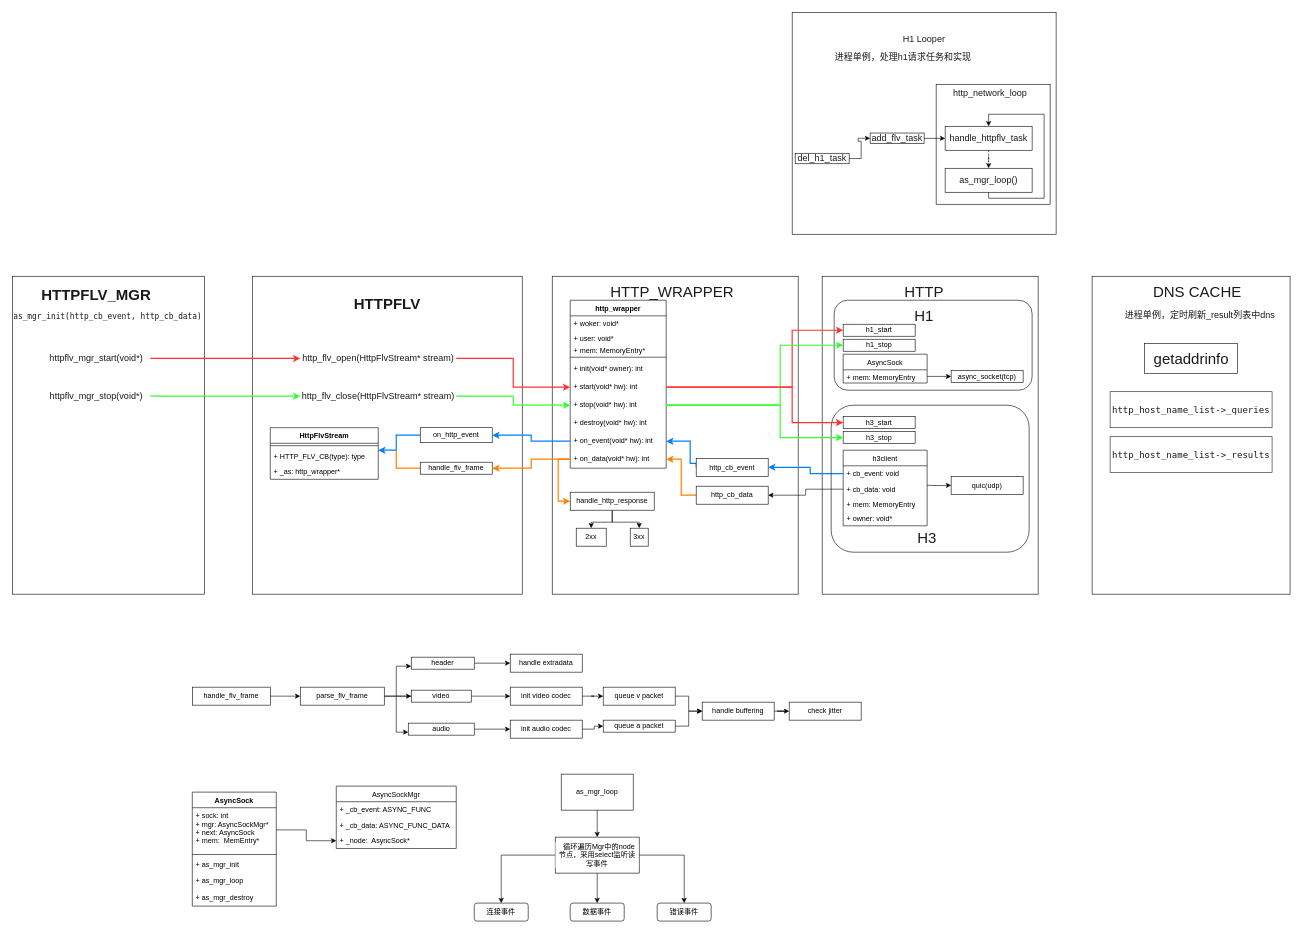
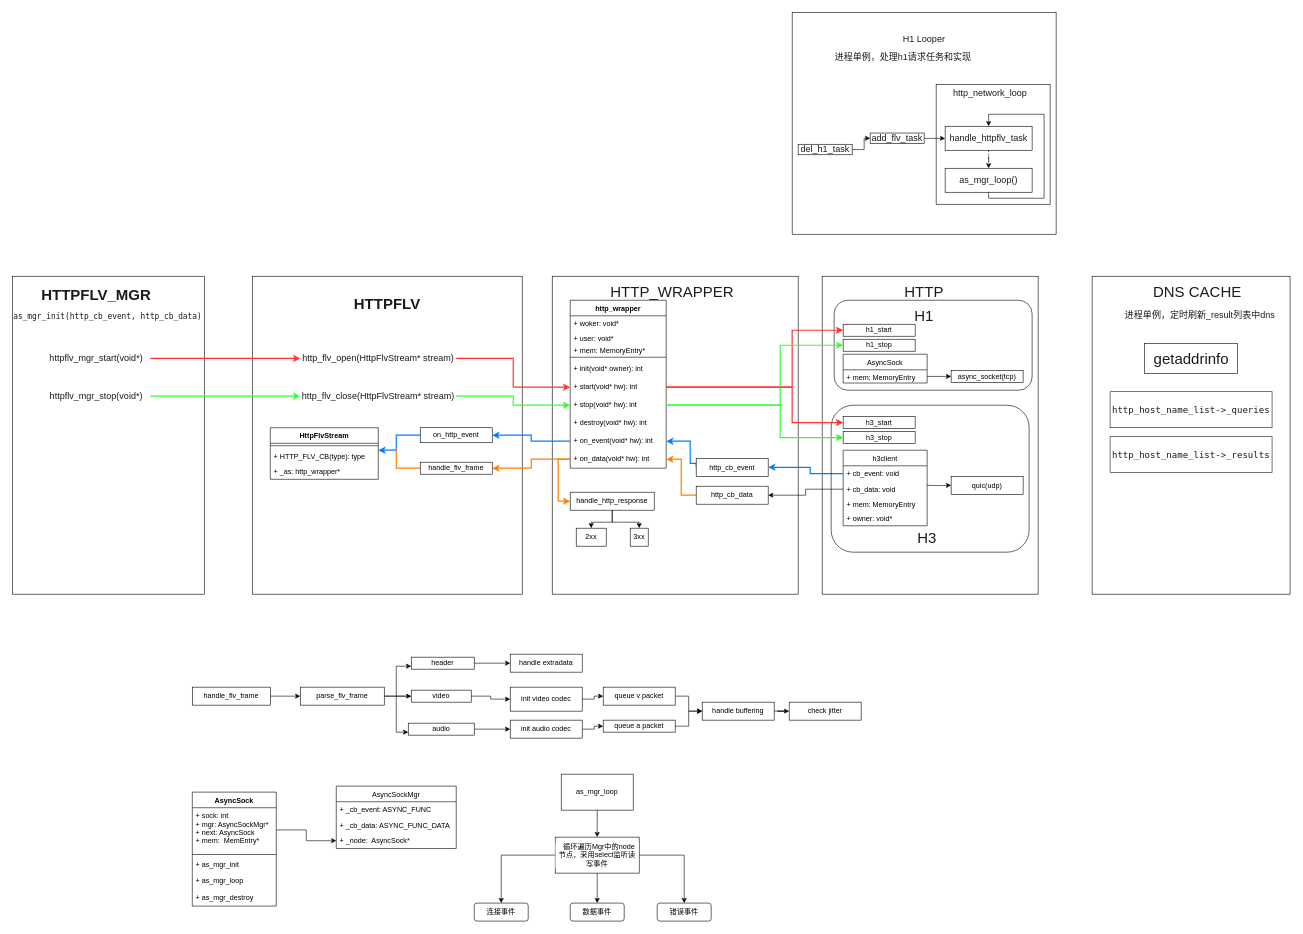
(822, 159) -> (825, 150)
(546, 696) -> (546, 699)
